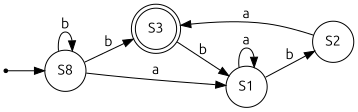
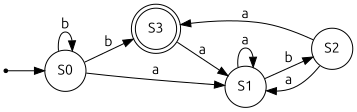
(203, 50) -> (203, 50)
(65, 71) -> (65, 71)
none -> (301, 84)
